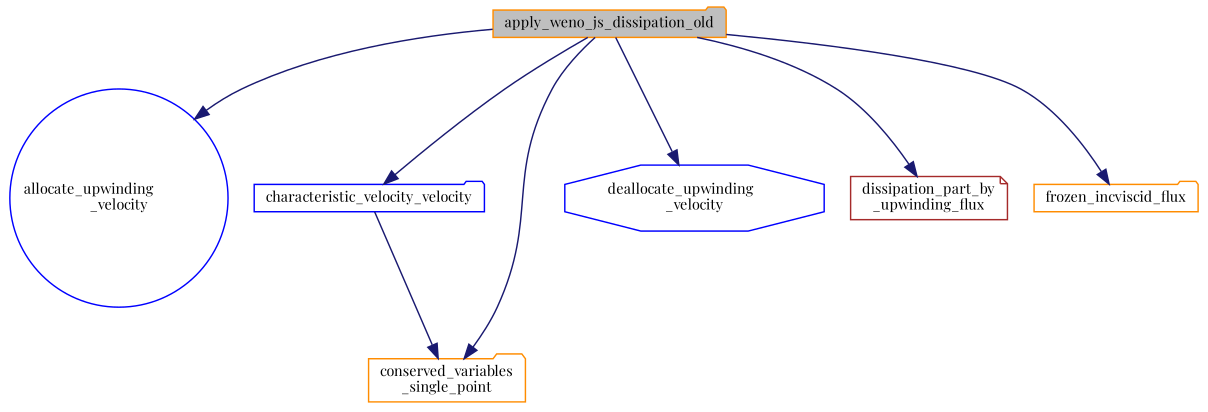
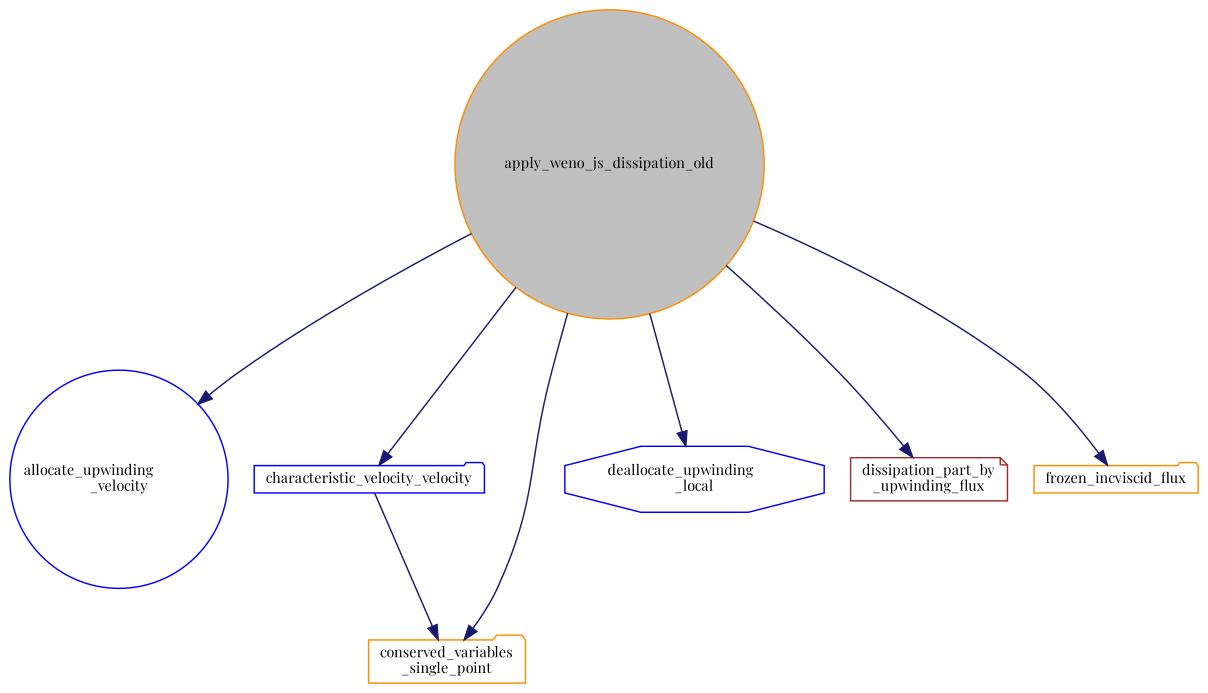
(610, 24) -> (610, 164)
(694, 198) -> (694, 479)
